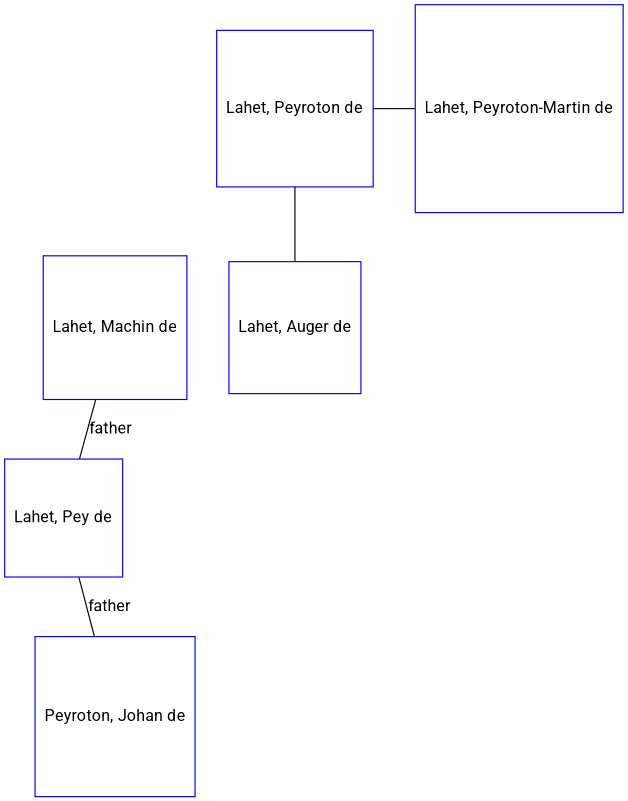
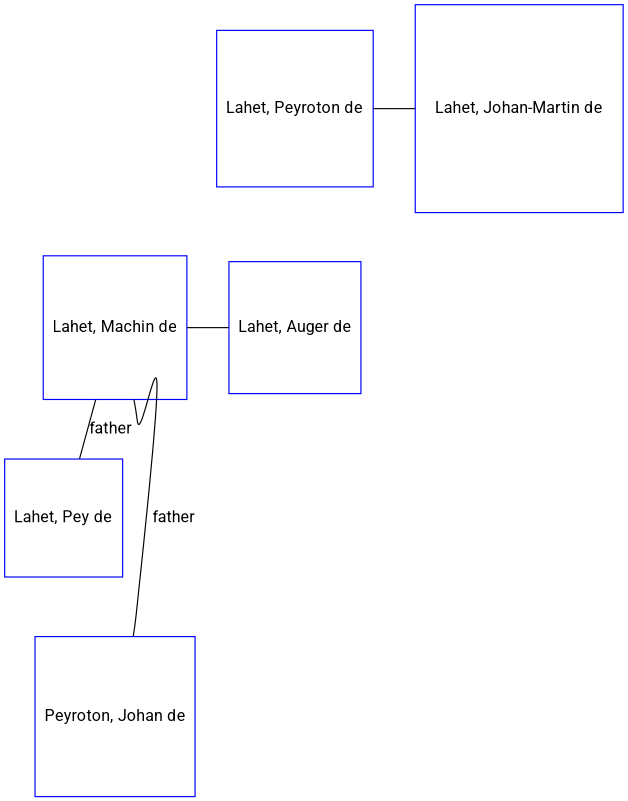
(519, 109) -> (519, 109)
(295, 224) -> (208, 328)
(87, 607) -> (151, 472)
